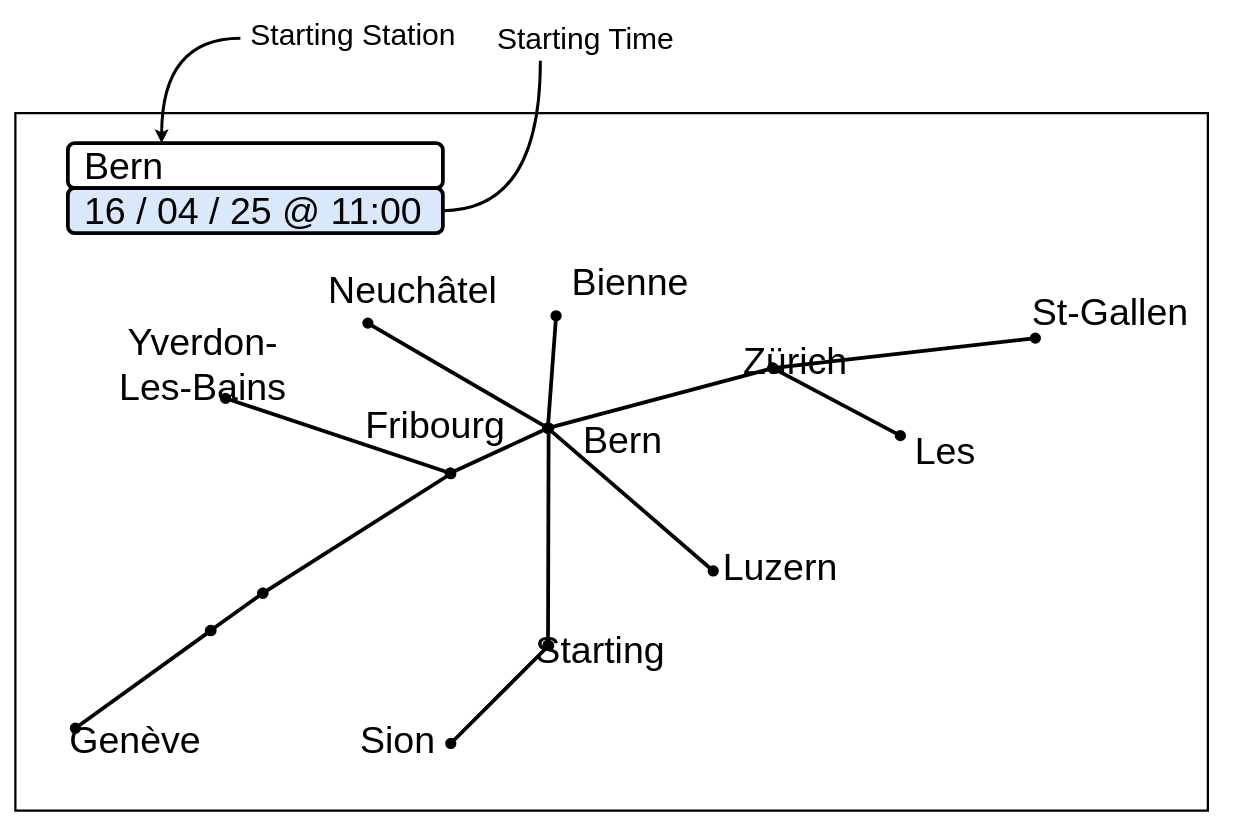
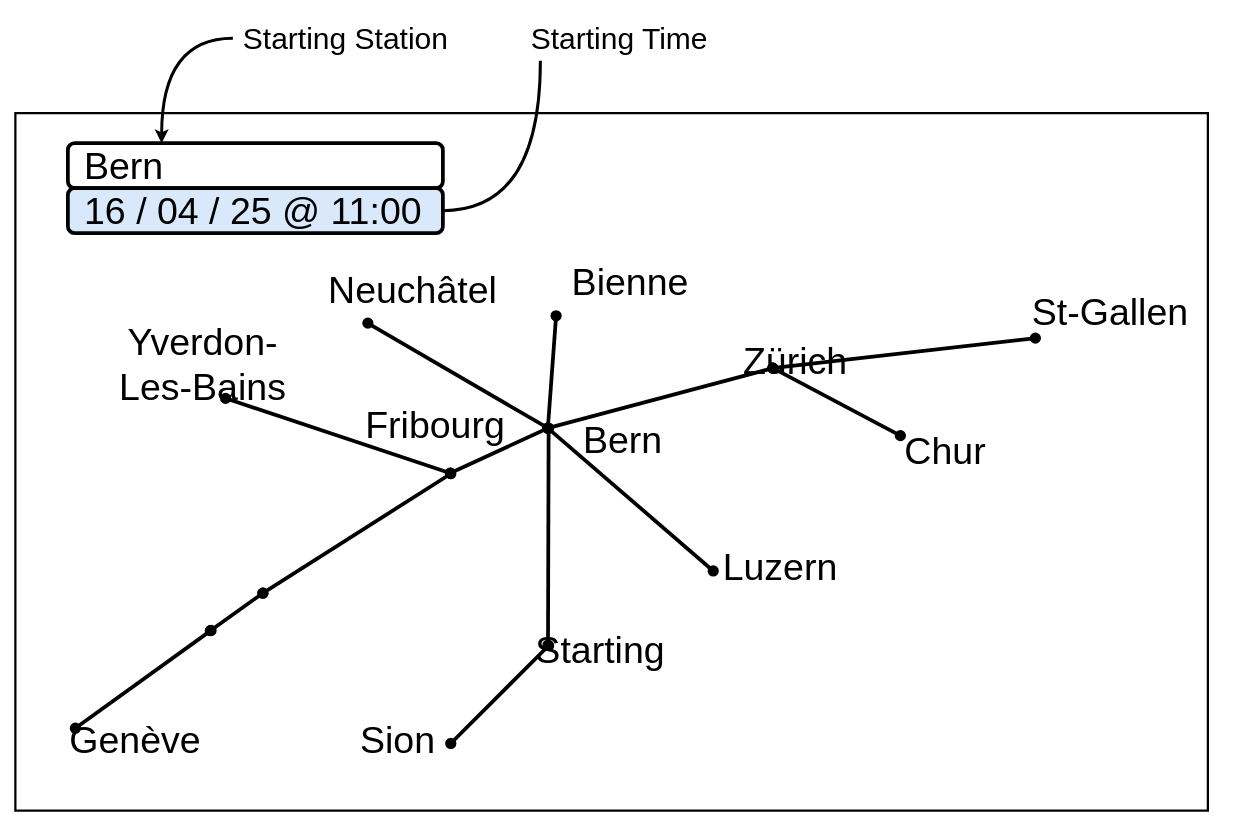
(353, 34) -> (345, 38)
(585, 38) -> (619, 38)
(945, 450) -> (945, 450)
